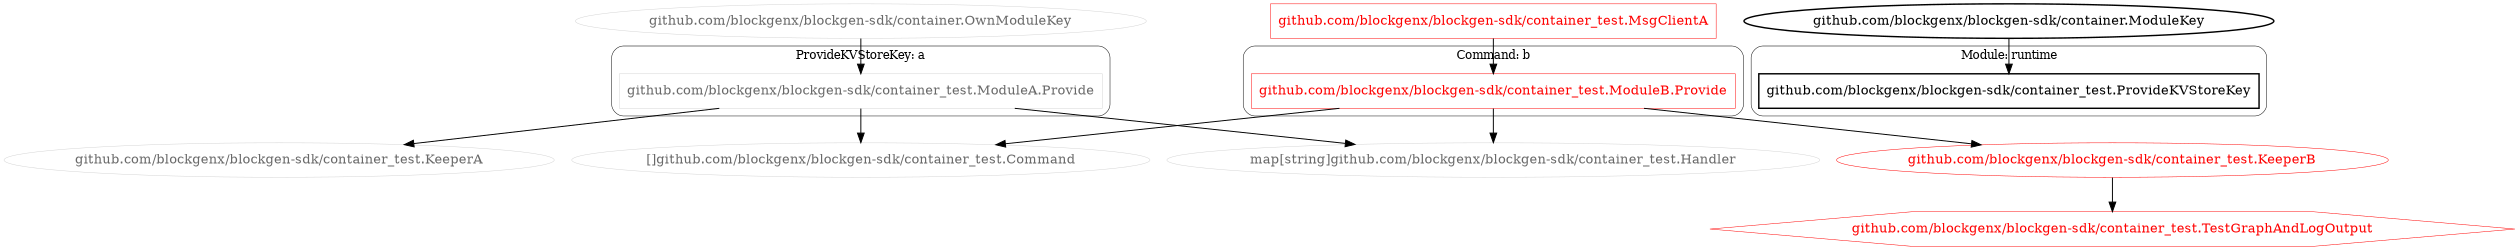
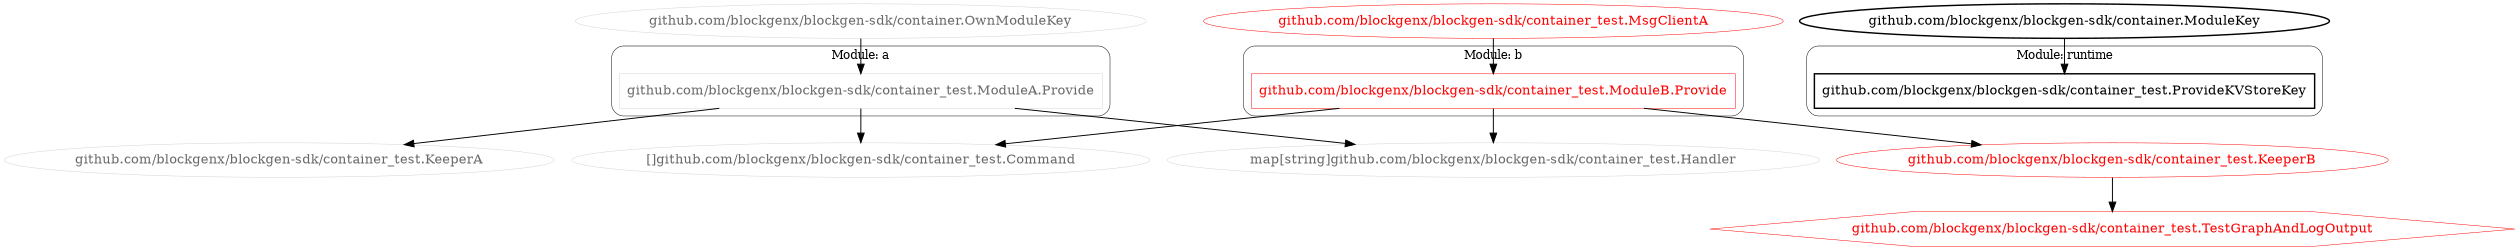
(1493, 21) -> (1493, 21)
(861, 56) -> (861, 56)
(1493, 56) -> (1493, 56)
